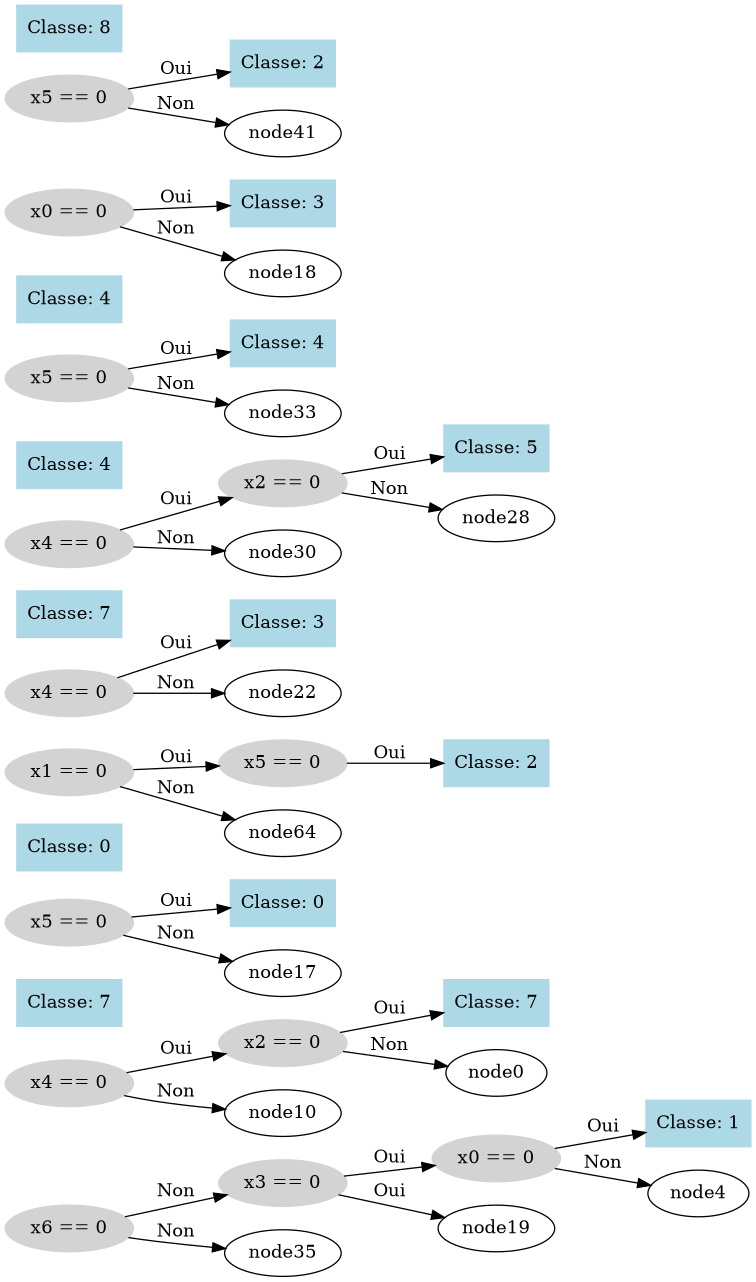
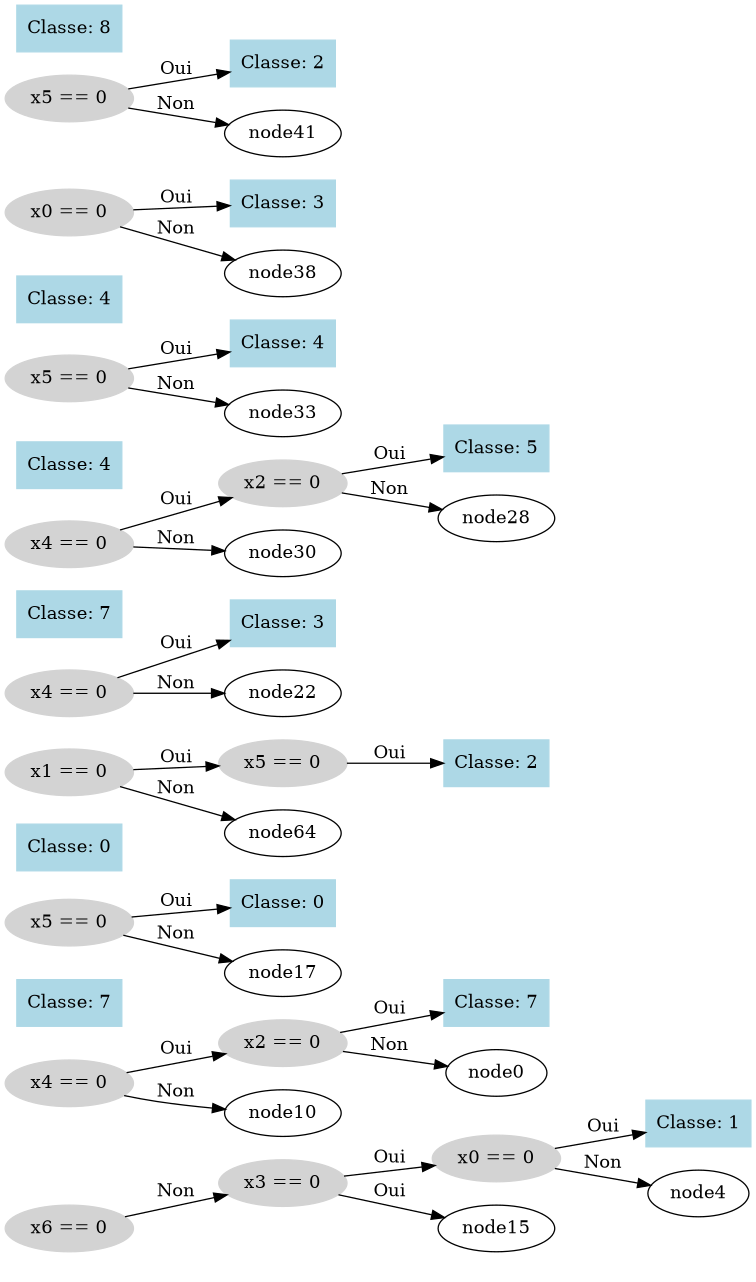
(283, 273) -> (283, 273)
(496, 1228) -> (496, 1228)
(283, 1253) -> none
